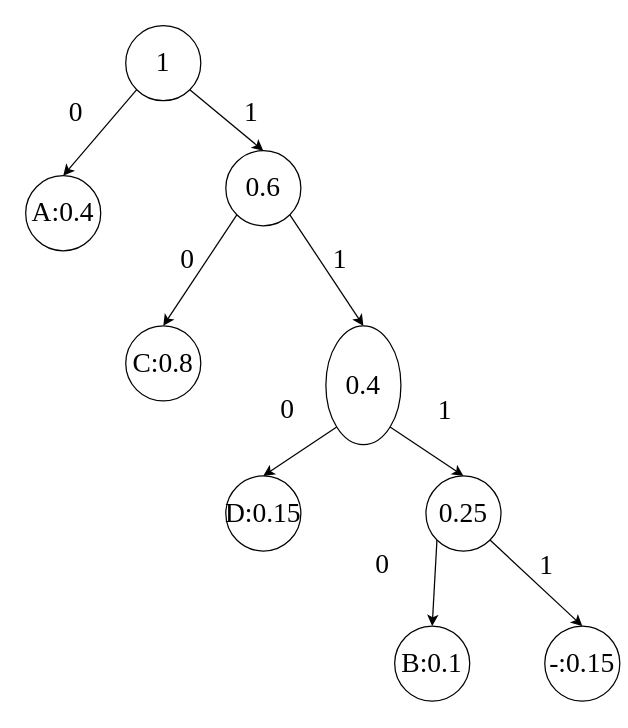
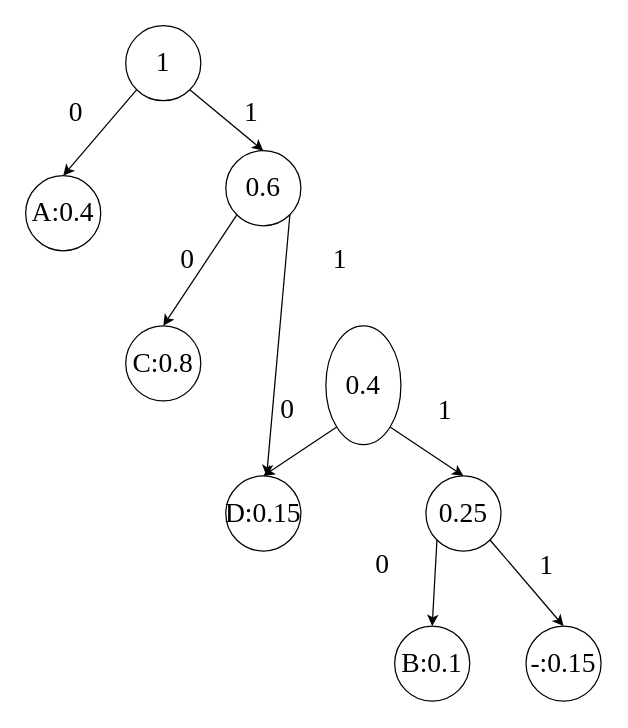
(324, 266) -> (278, 341)
(582, 663) -> (563, 663)
